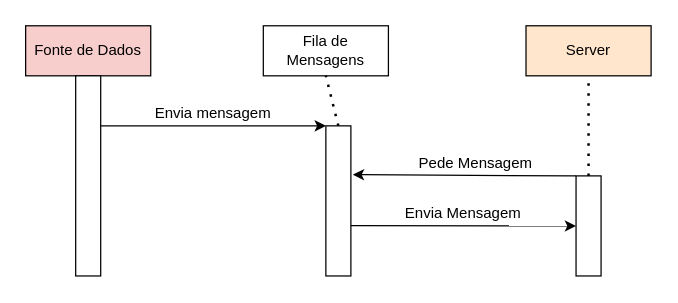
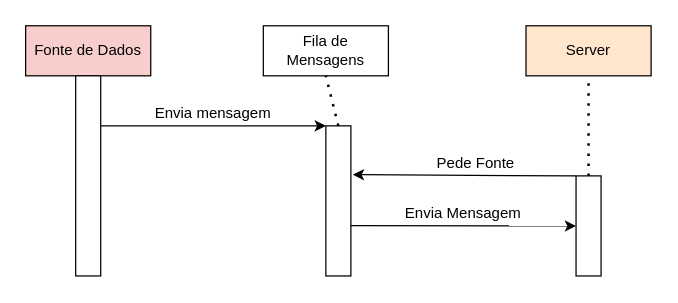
(476, 163) -> (476, 163)
